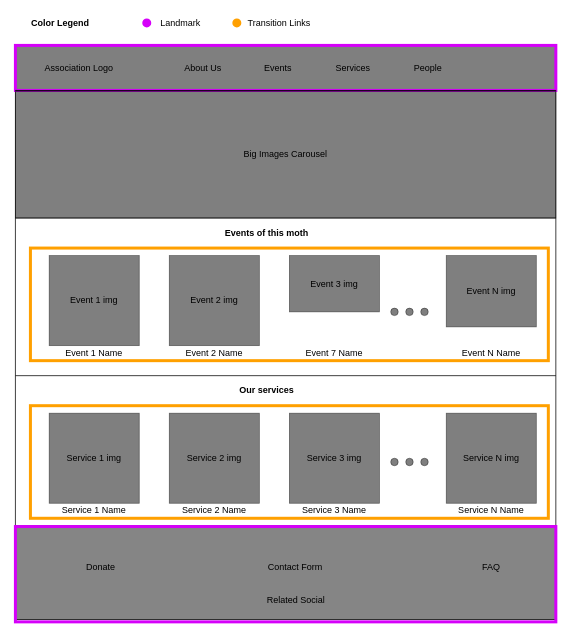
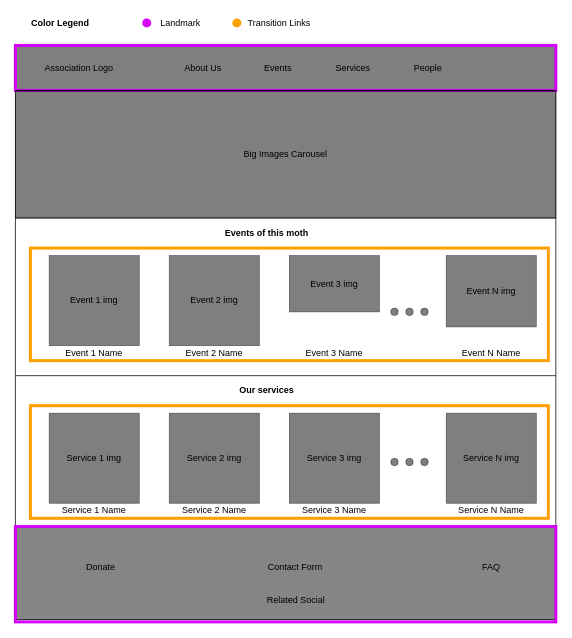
(334, 353) -> (334, 353)
